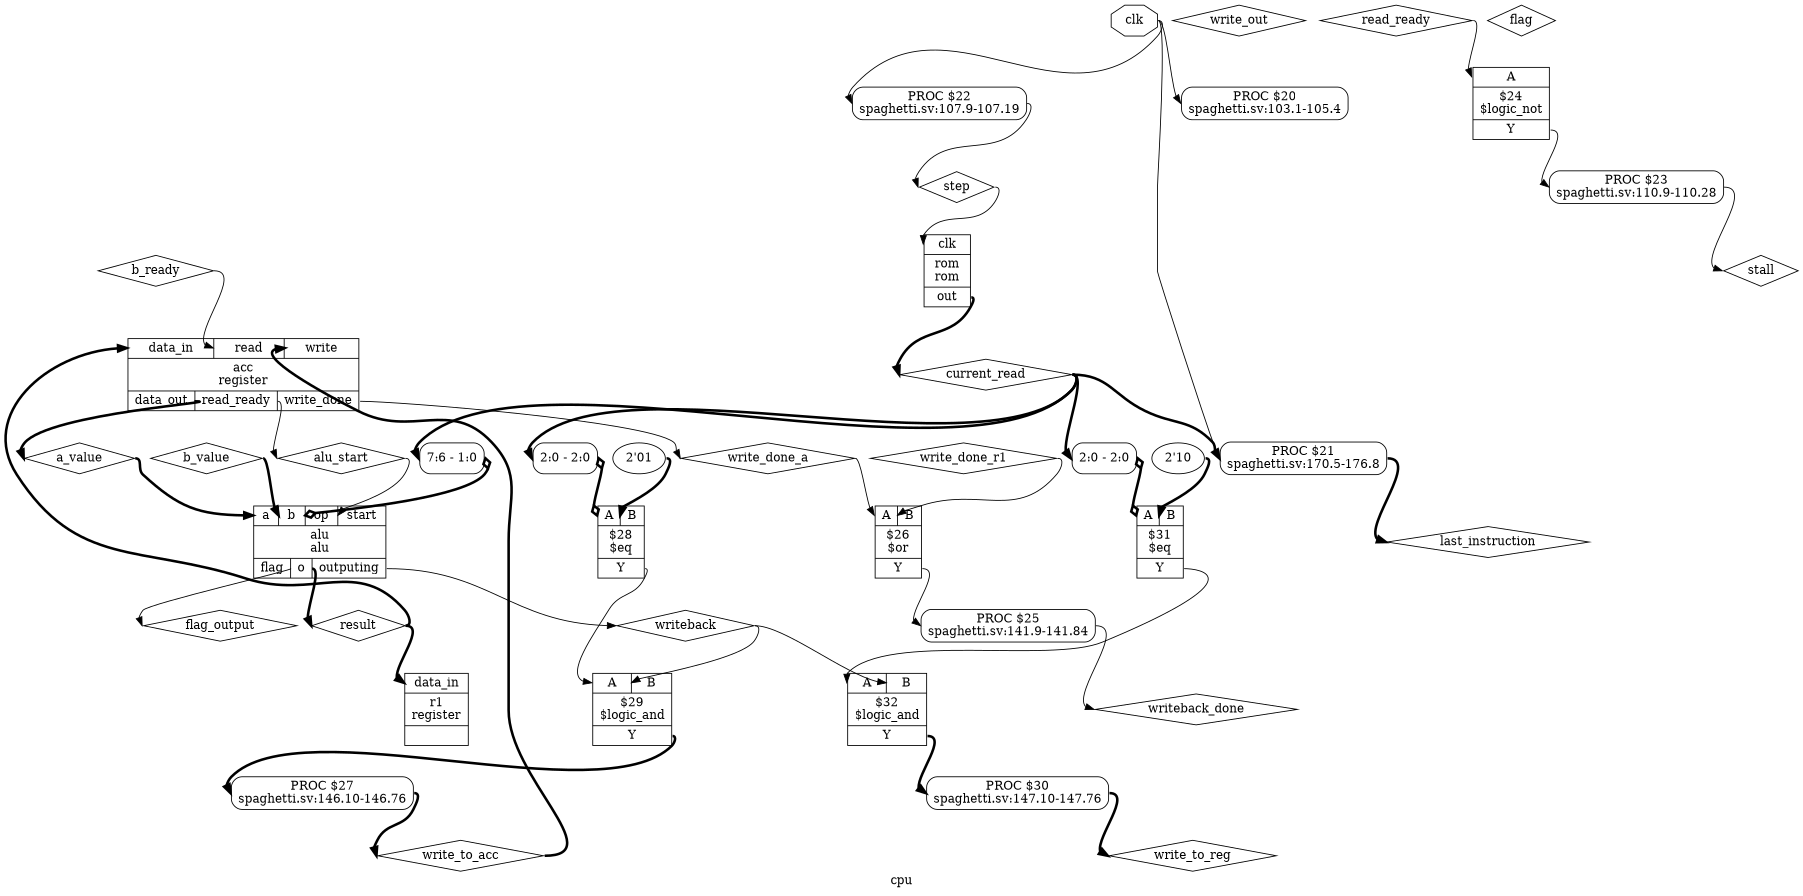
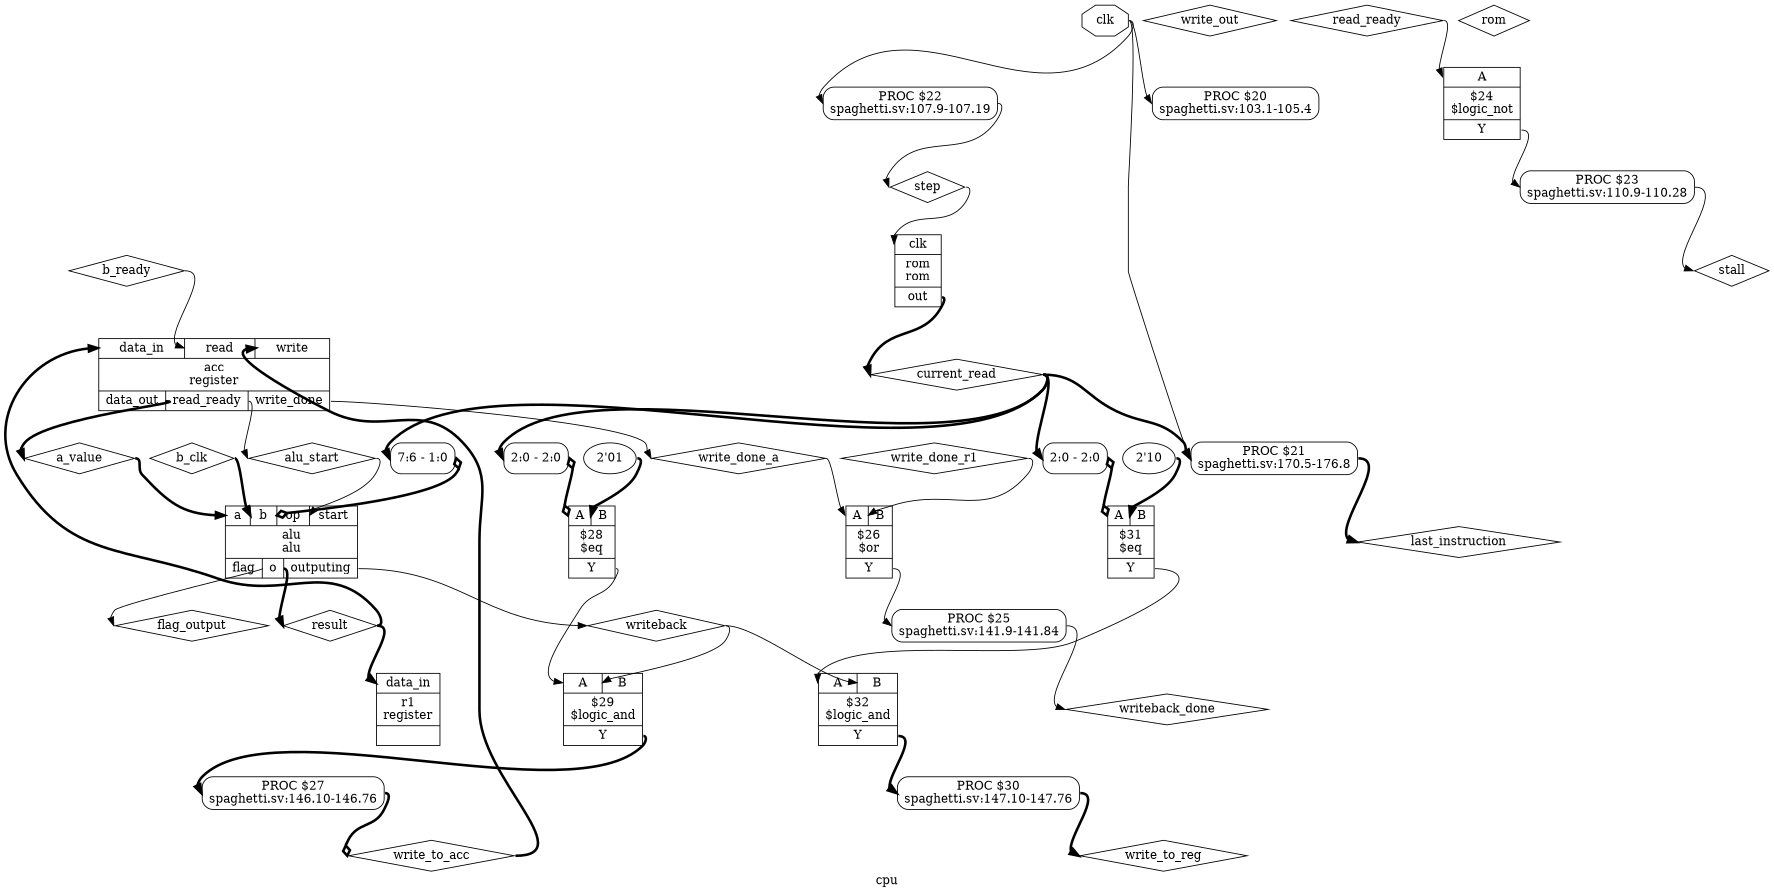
(1521, 21) -> (1494, 21)
(206, 458) -> (192, 458)
(401, 822) -> (372, 822)
